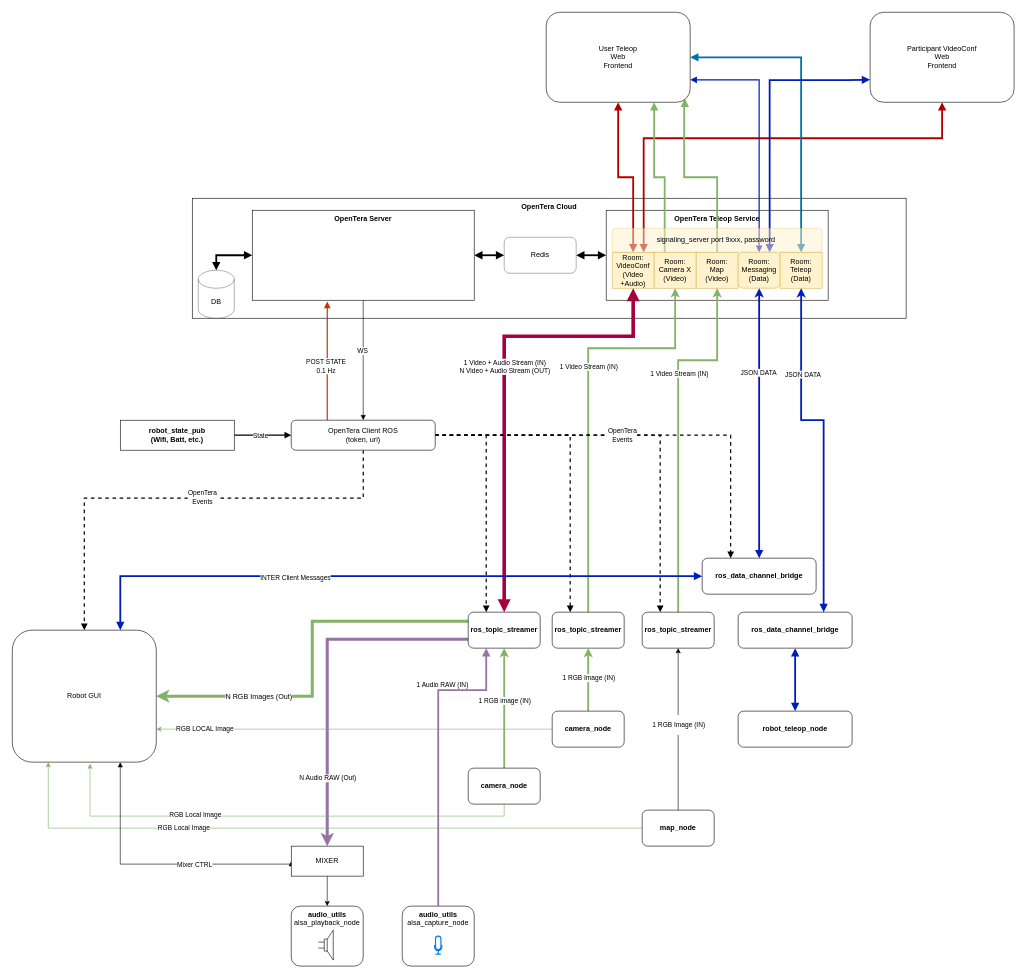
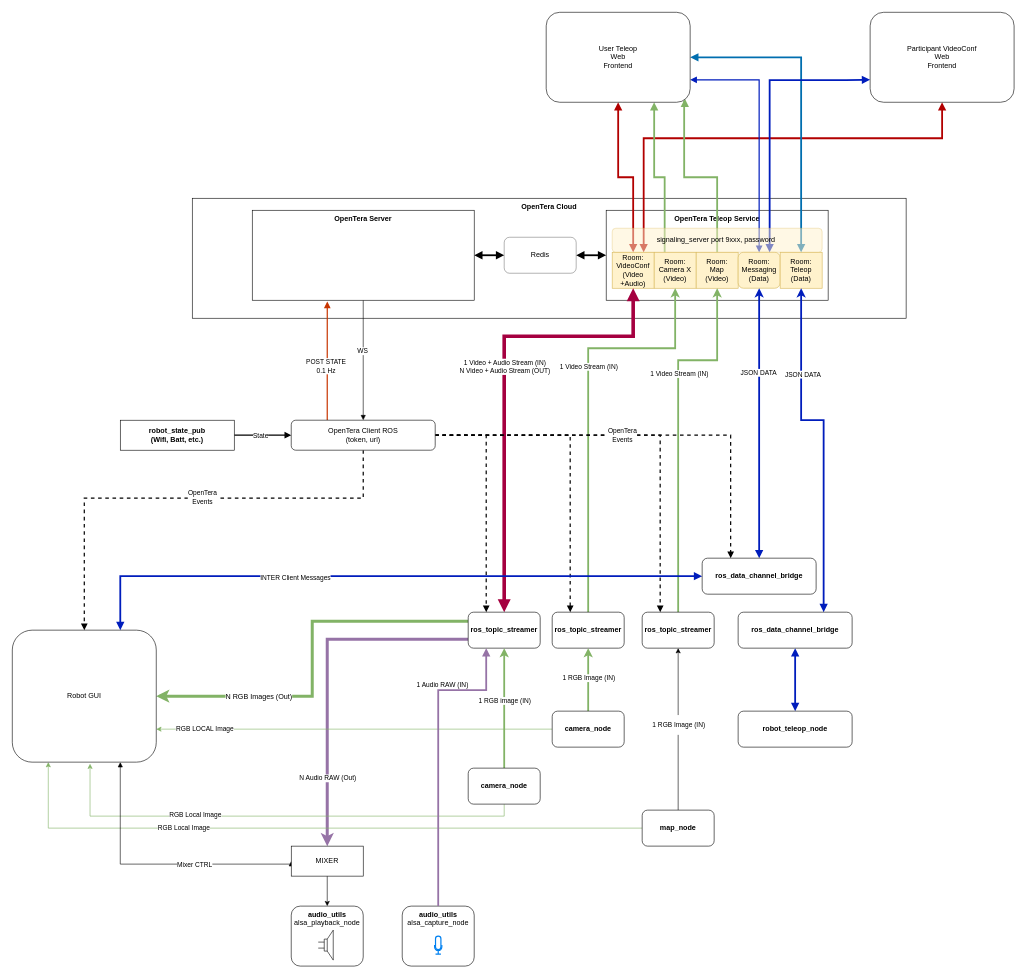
(228, 255) -> none
(216, 294) -> none
